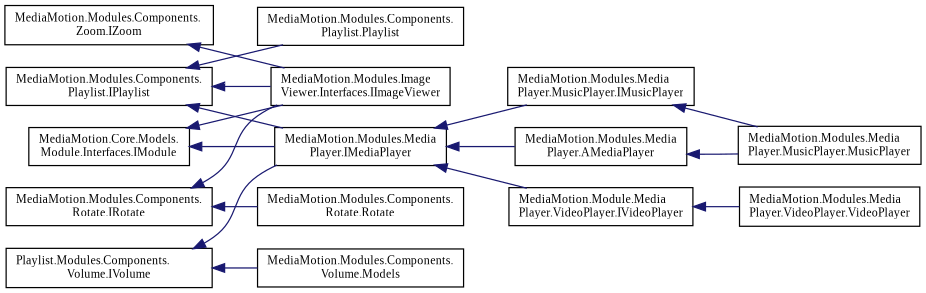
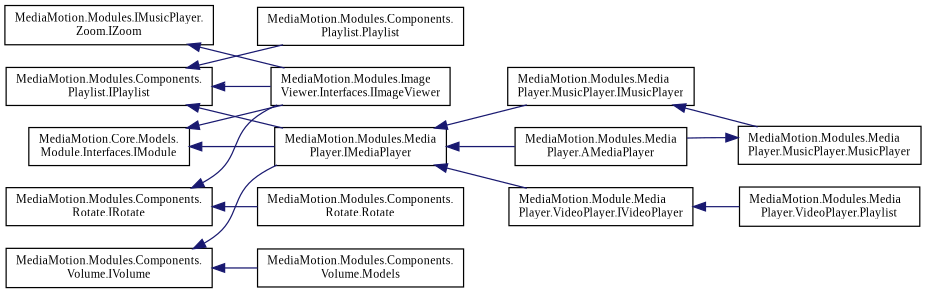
(109, 25) -> (109, 25)
(719, 154) -> (706, 138)
(830, 207) -> (830, 207)
(109, 268) -> (109, 268)
